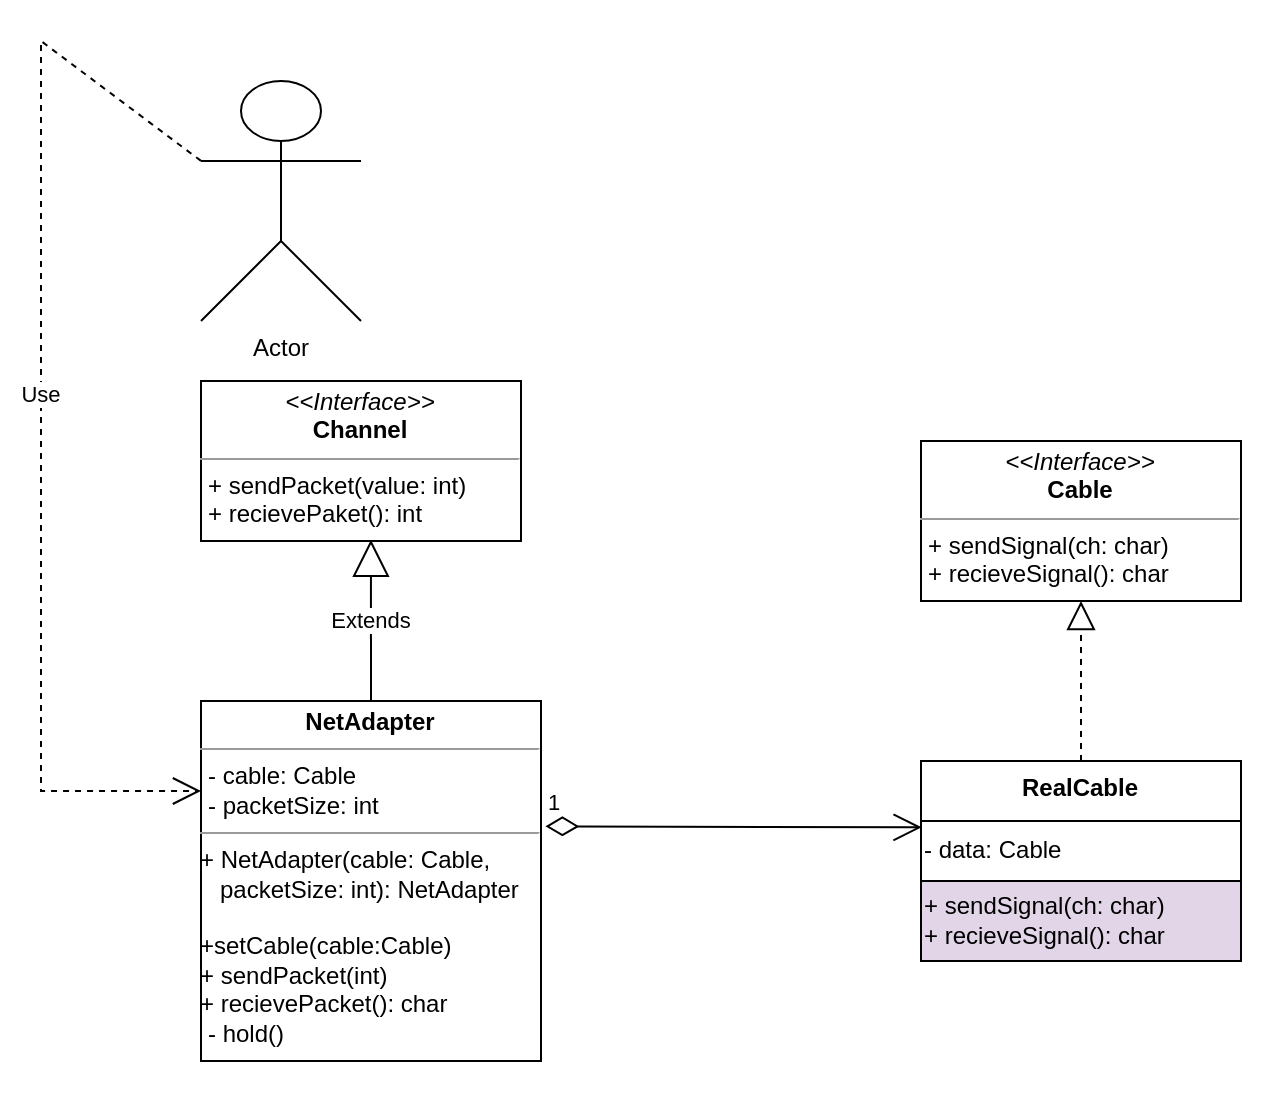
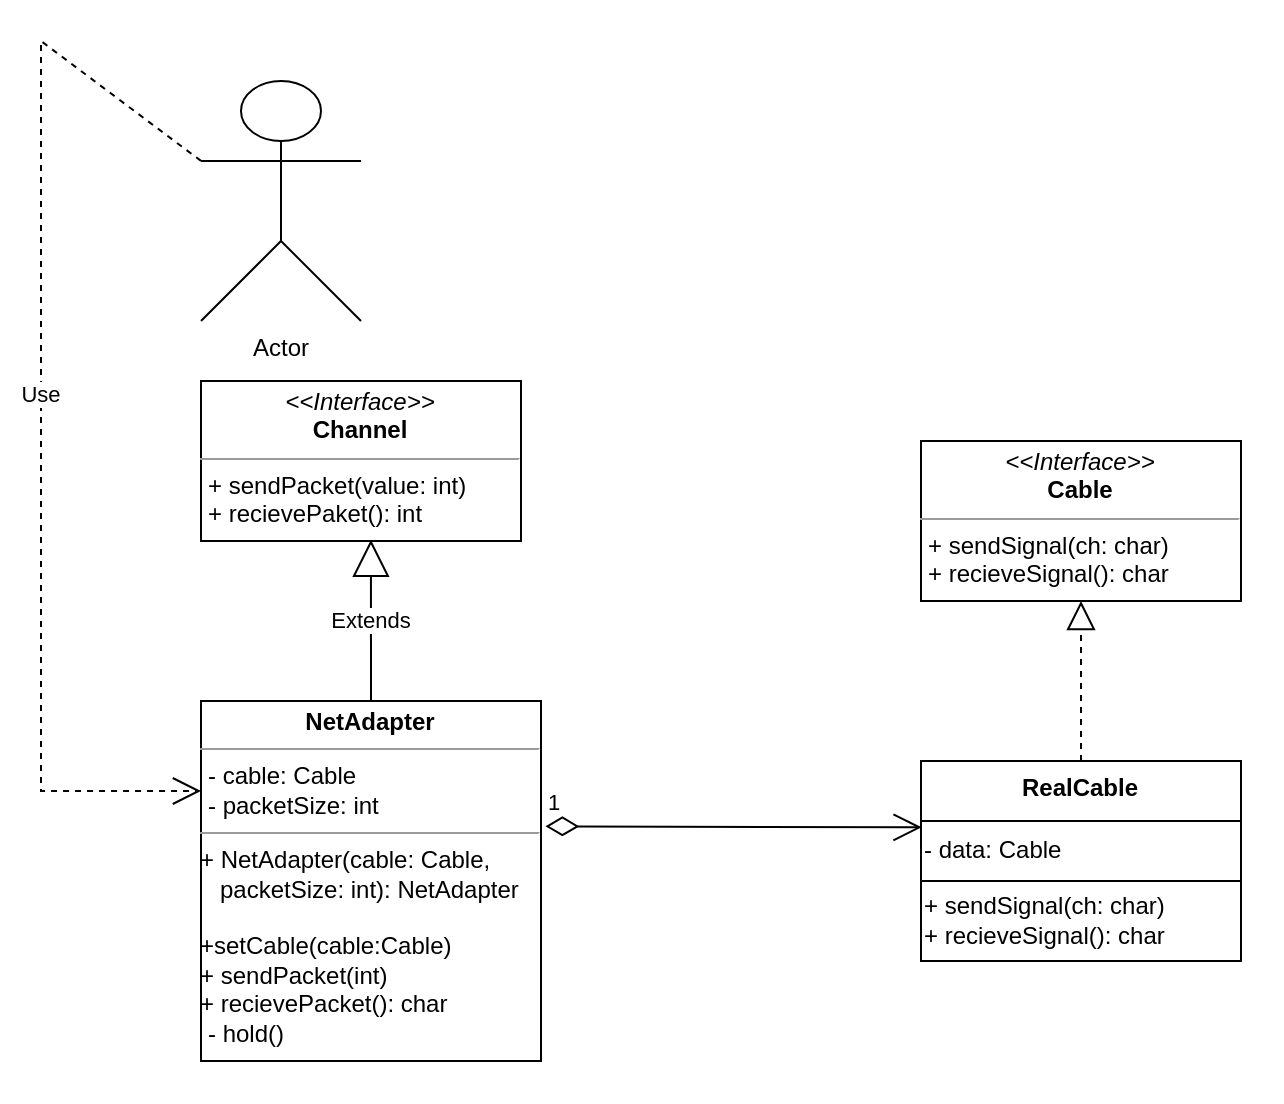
(1081, 921) -> (1081, 921)
